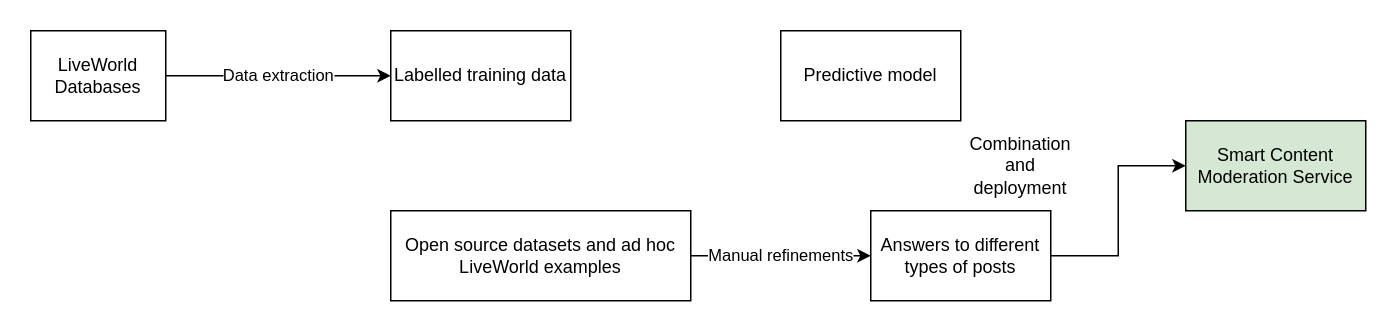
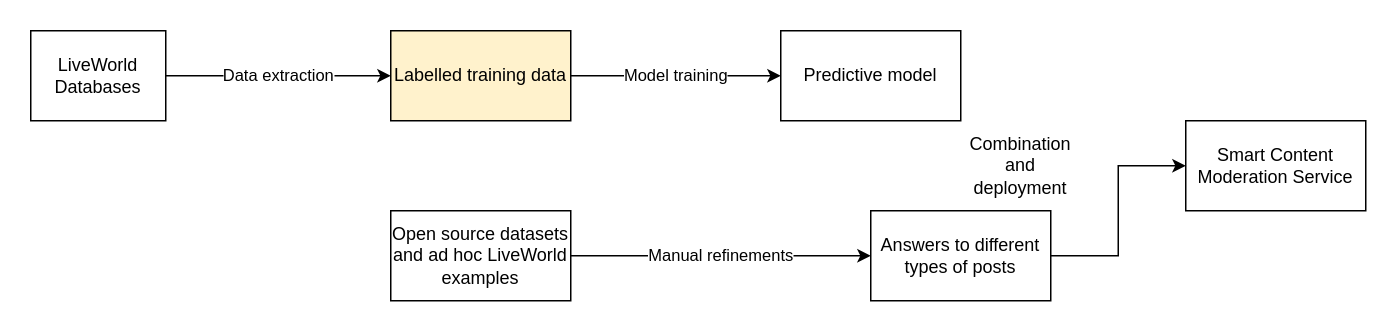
(481, 76) -> (481, 76)
none -> (669, 76)
(1276, 166) -> (1276, 166)
(541, 256) -> (481, 256)
